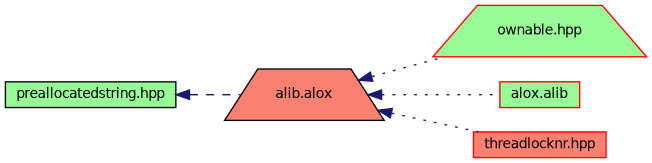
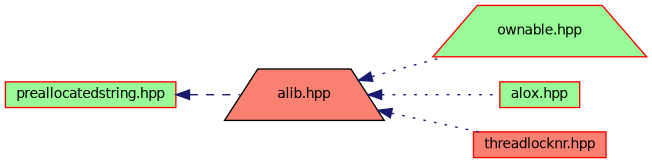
(91, 95) -> (91, 95)
(304, 95) -> (304, 95)
(540, 95) -> (540, 95)
